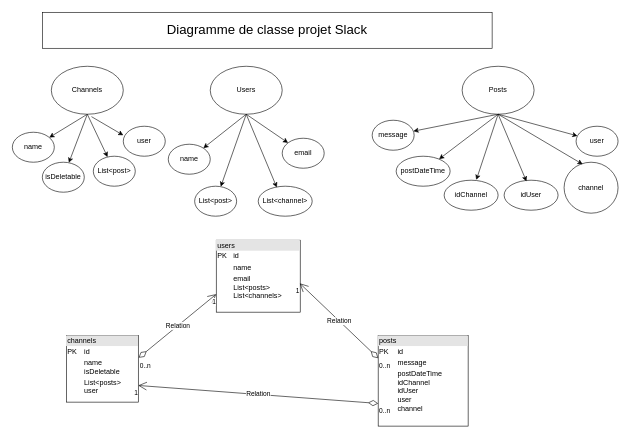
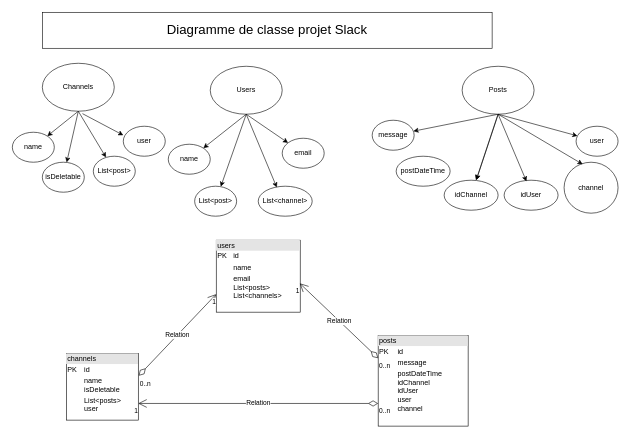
(87, 90) -> (78, 87)
(469, 137) -> (477, 177)
(102, 369) -> (102, 387)
